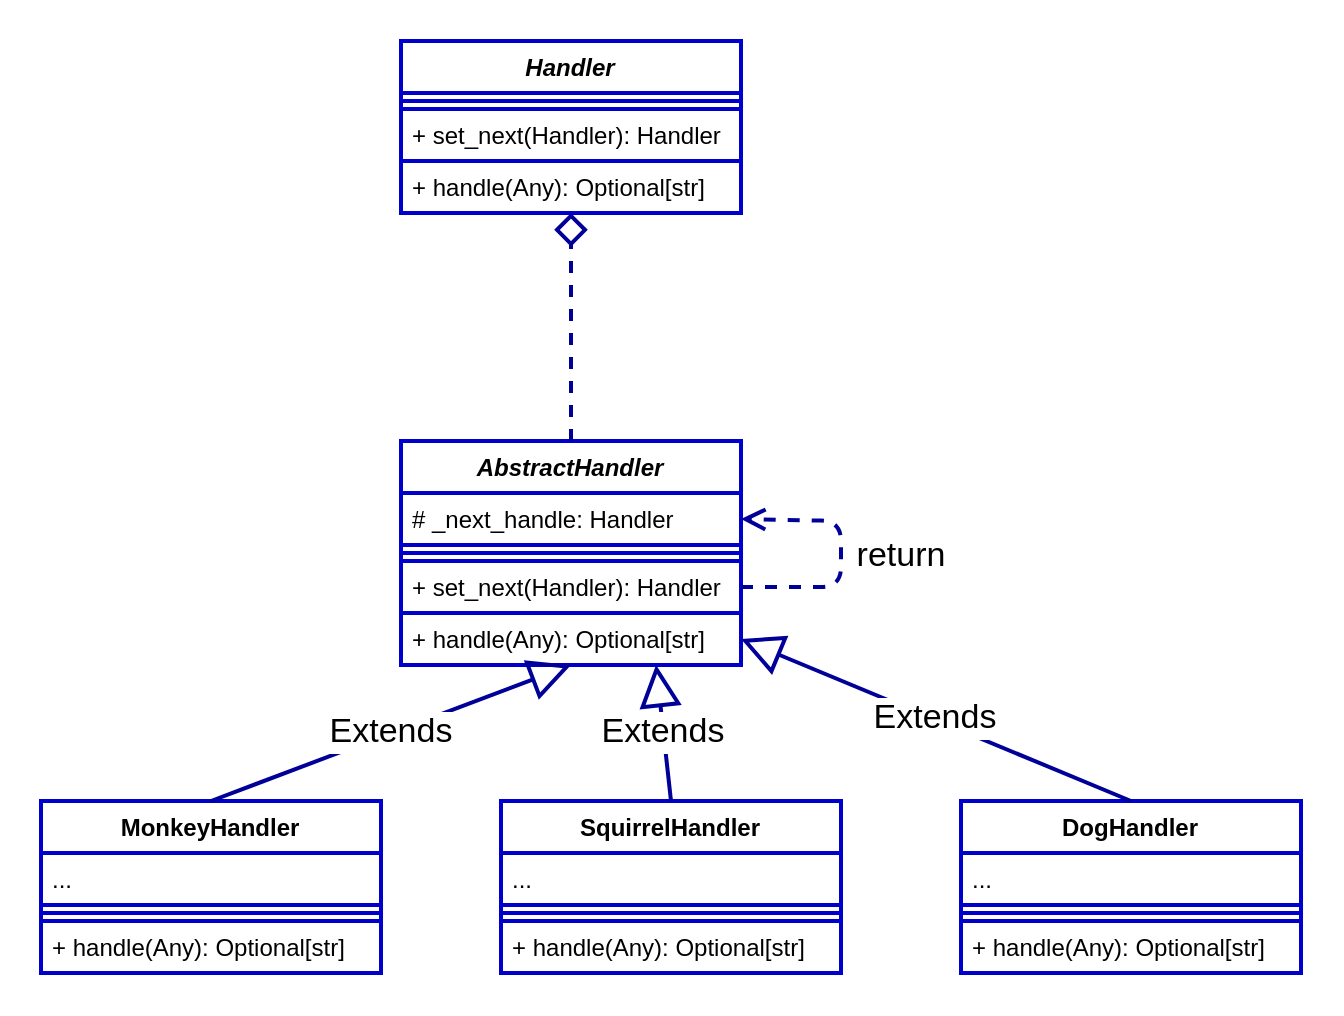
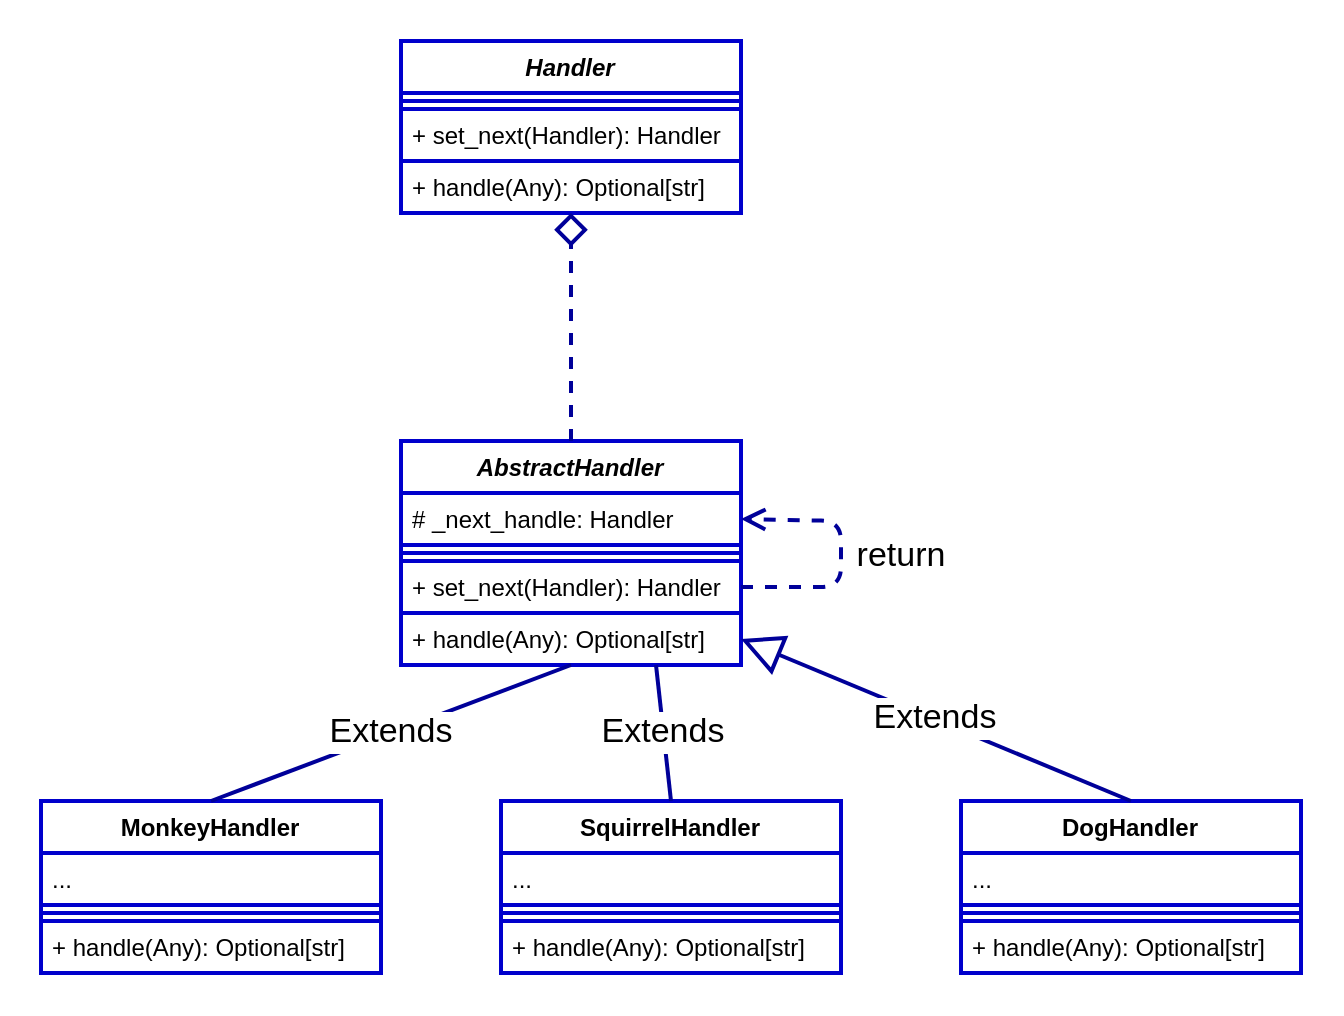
(531, 680) -> (546, 675)
(661, 707) -> (659, 689)
